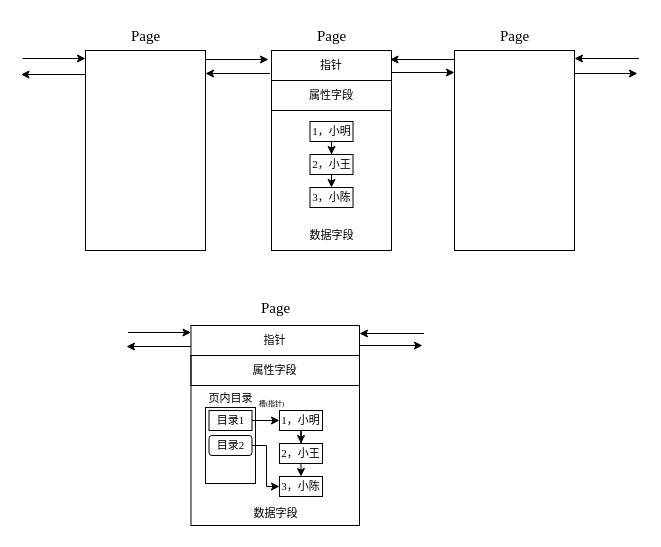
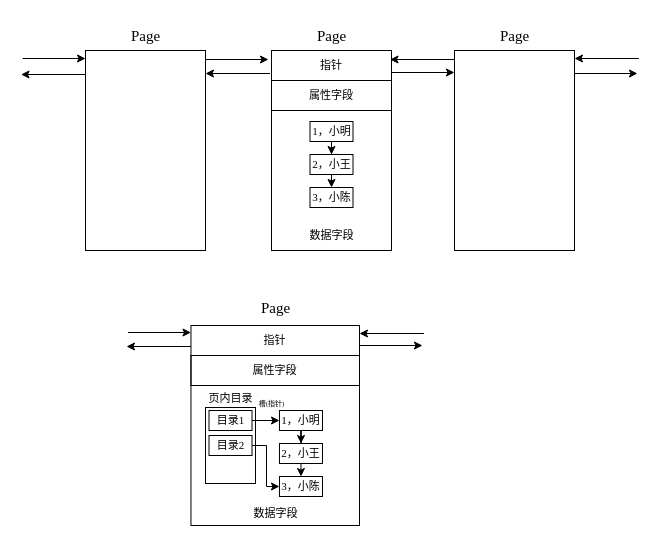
(231, 446) -> (231, 446)
